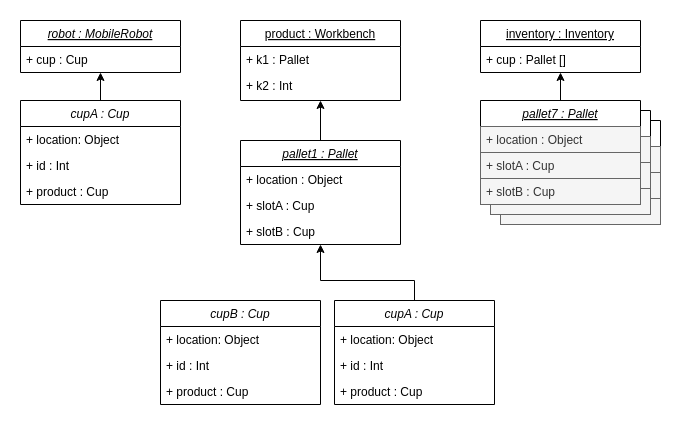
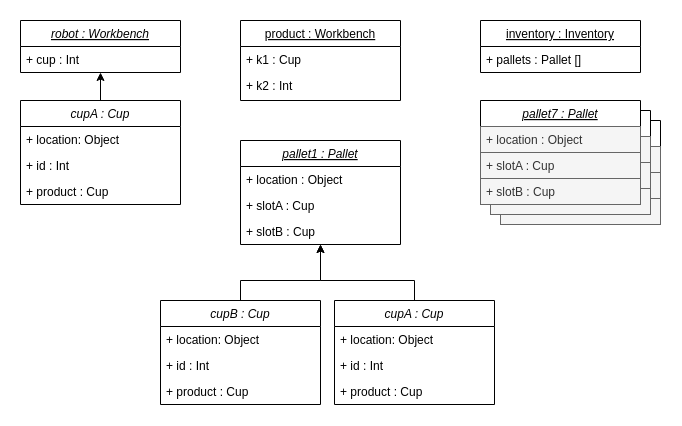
(100, 34) -> (100, 34)
(57, 60) -> (57, 60)
(280, 60) -> (273, 60)
(532, 60) -> (543, 60)
(561, 83) -> none
(321, 124) -> none
none -> (270, 281)
